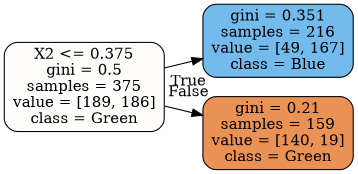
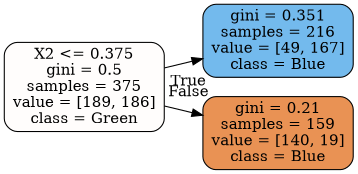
(278, 133) -> (278, 133)
